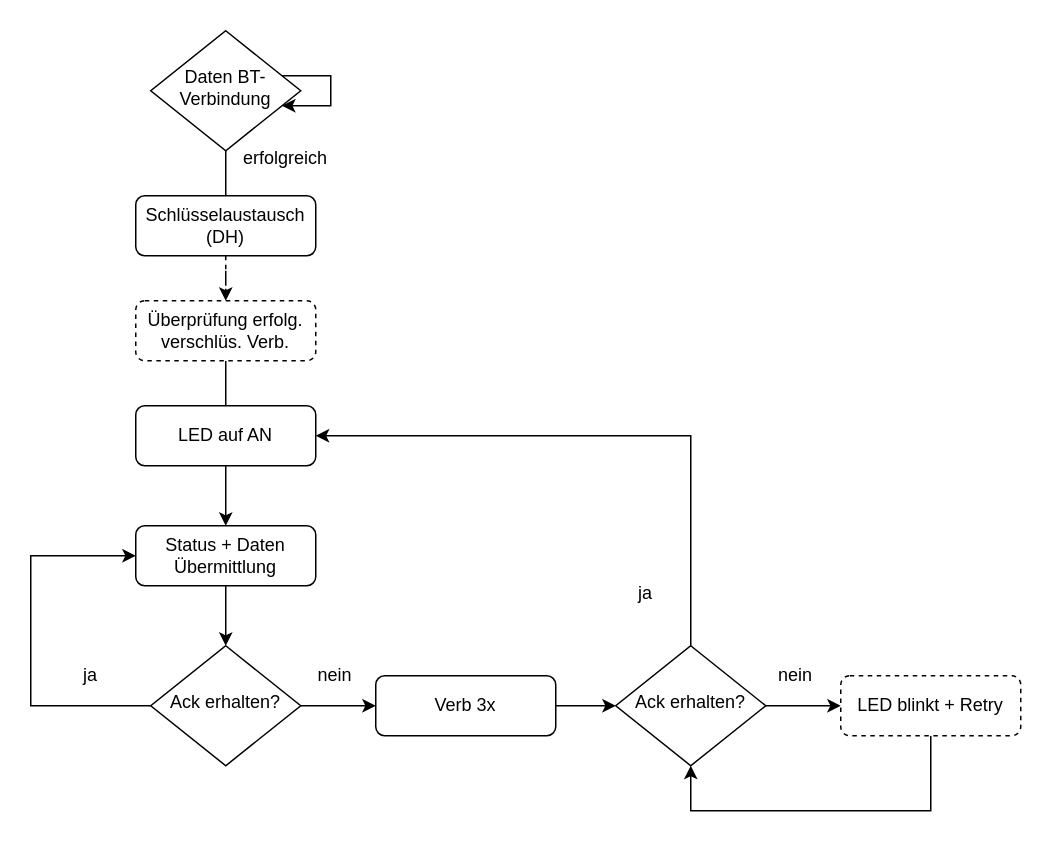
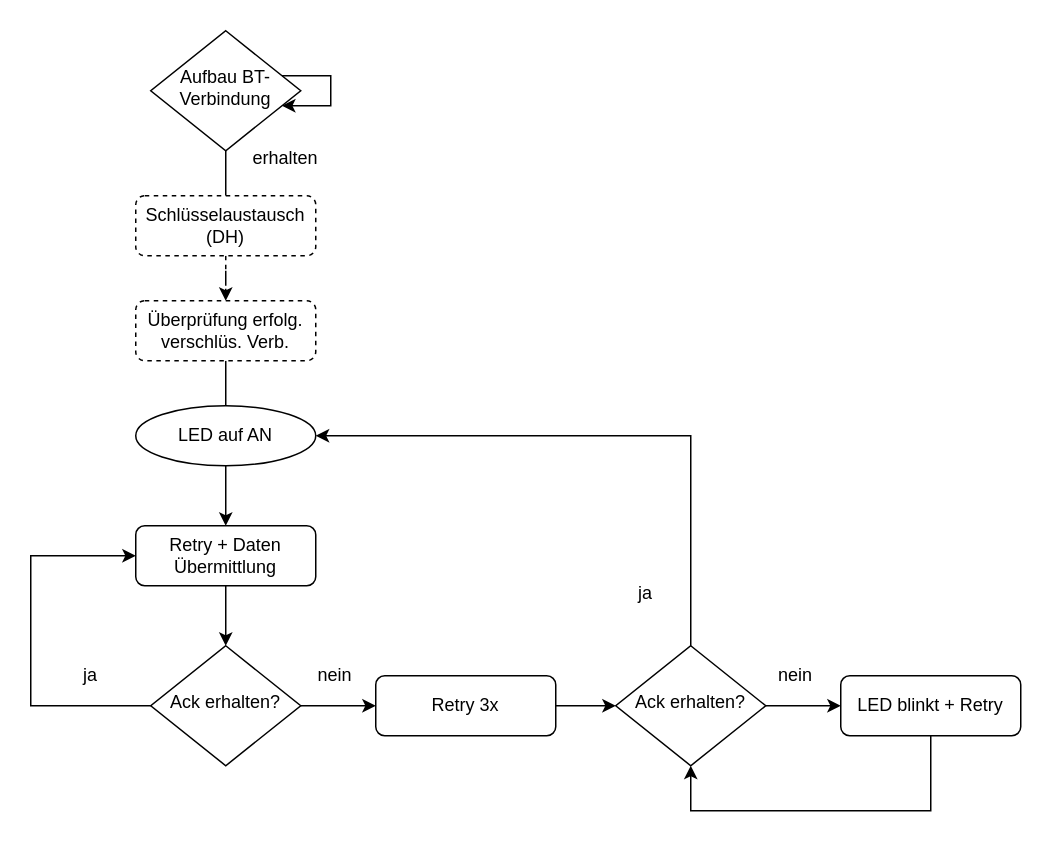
(226, 88) -> (226, 88)
(286, 158) -> (286, 158)
(226, 226) -> (226, 226)
(226, 436) -> (226, 436)
(226, 556) -> (226, 556)
(466, 706) -> (466, 706)
(931, 706) -> (931, 706)
